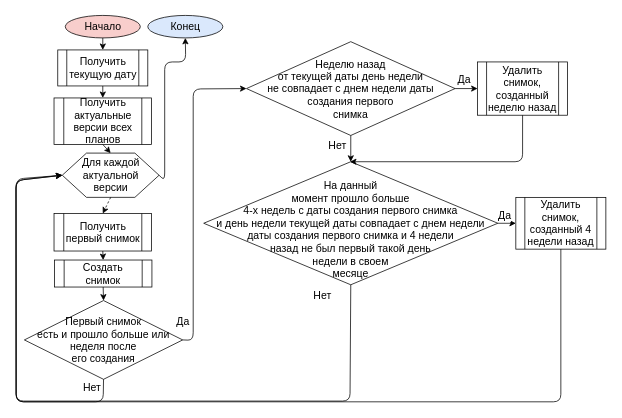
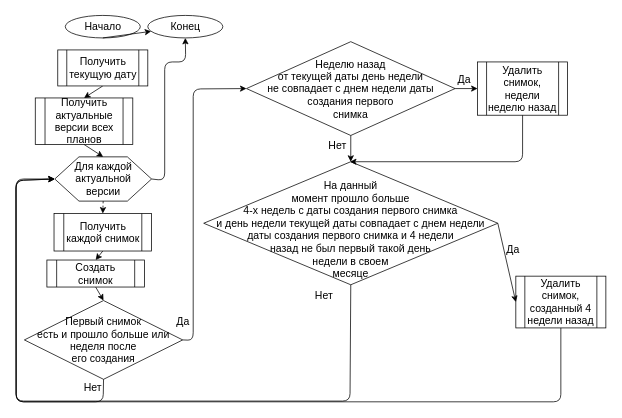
(103, 27) -> (103, 27)
(185, 27) -> (185, 27)
(103, 41) -> (125, 35)
(522, 89) -> (522, 89)
(103, 121) -> (84, 121)
(111, 175) -> (103, 179)
(561, 223) -> (561, 302)
(103, 232) -> (103, 232)
(103, 273) -> (96, 273)
